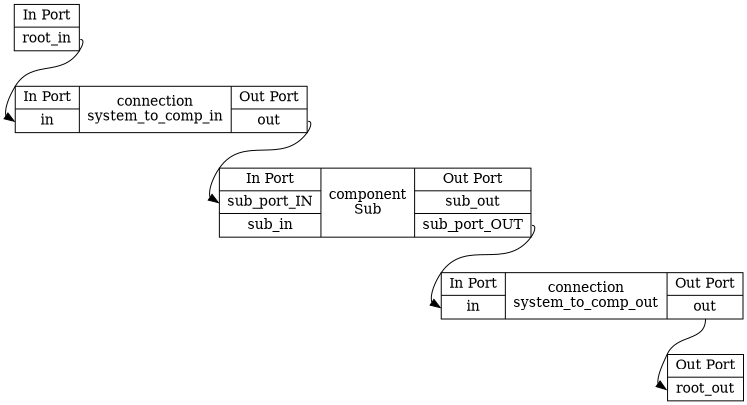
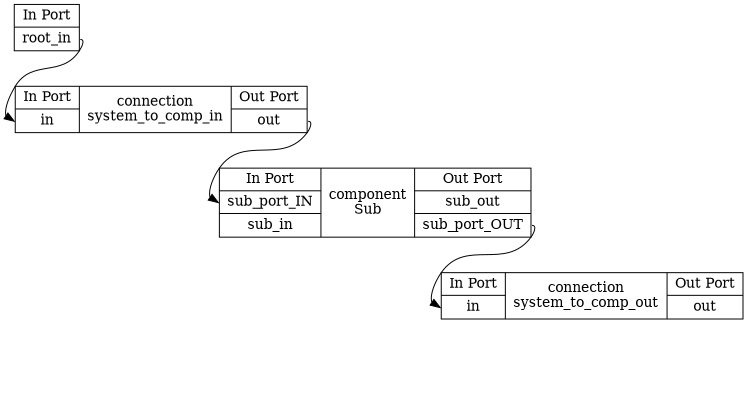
(706, 378) -> none
